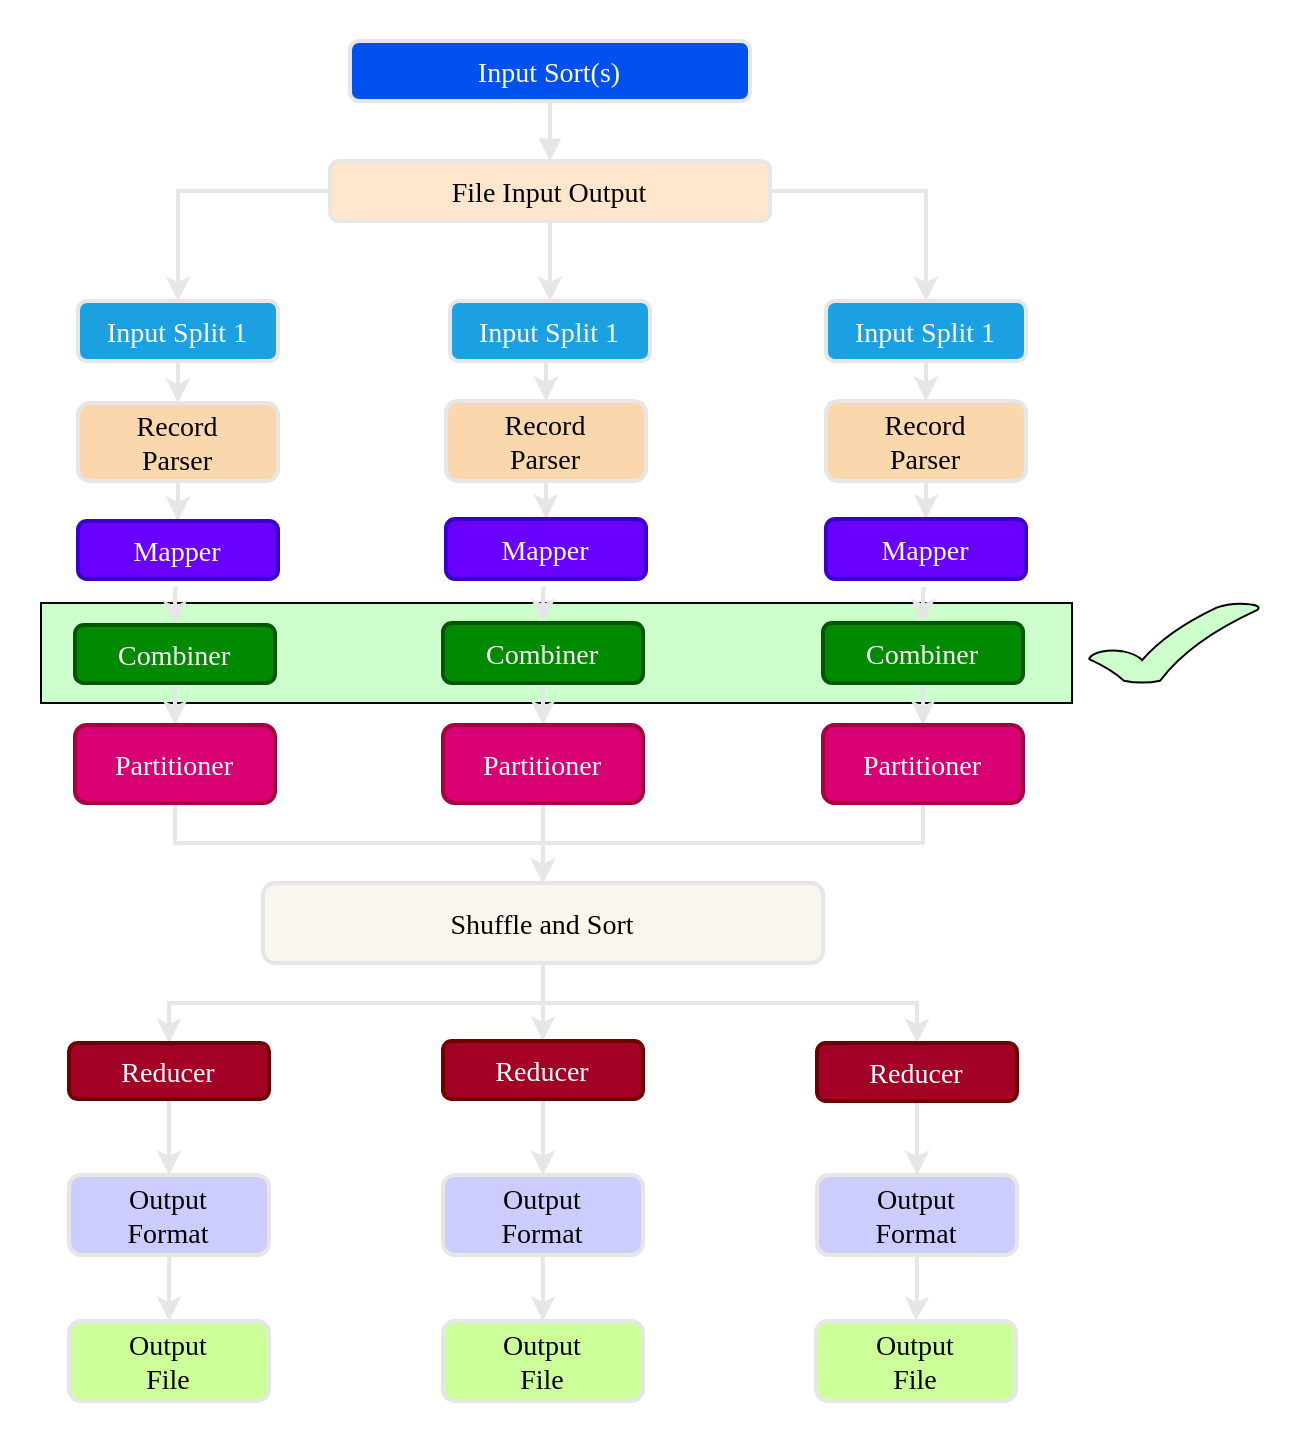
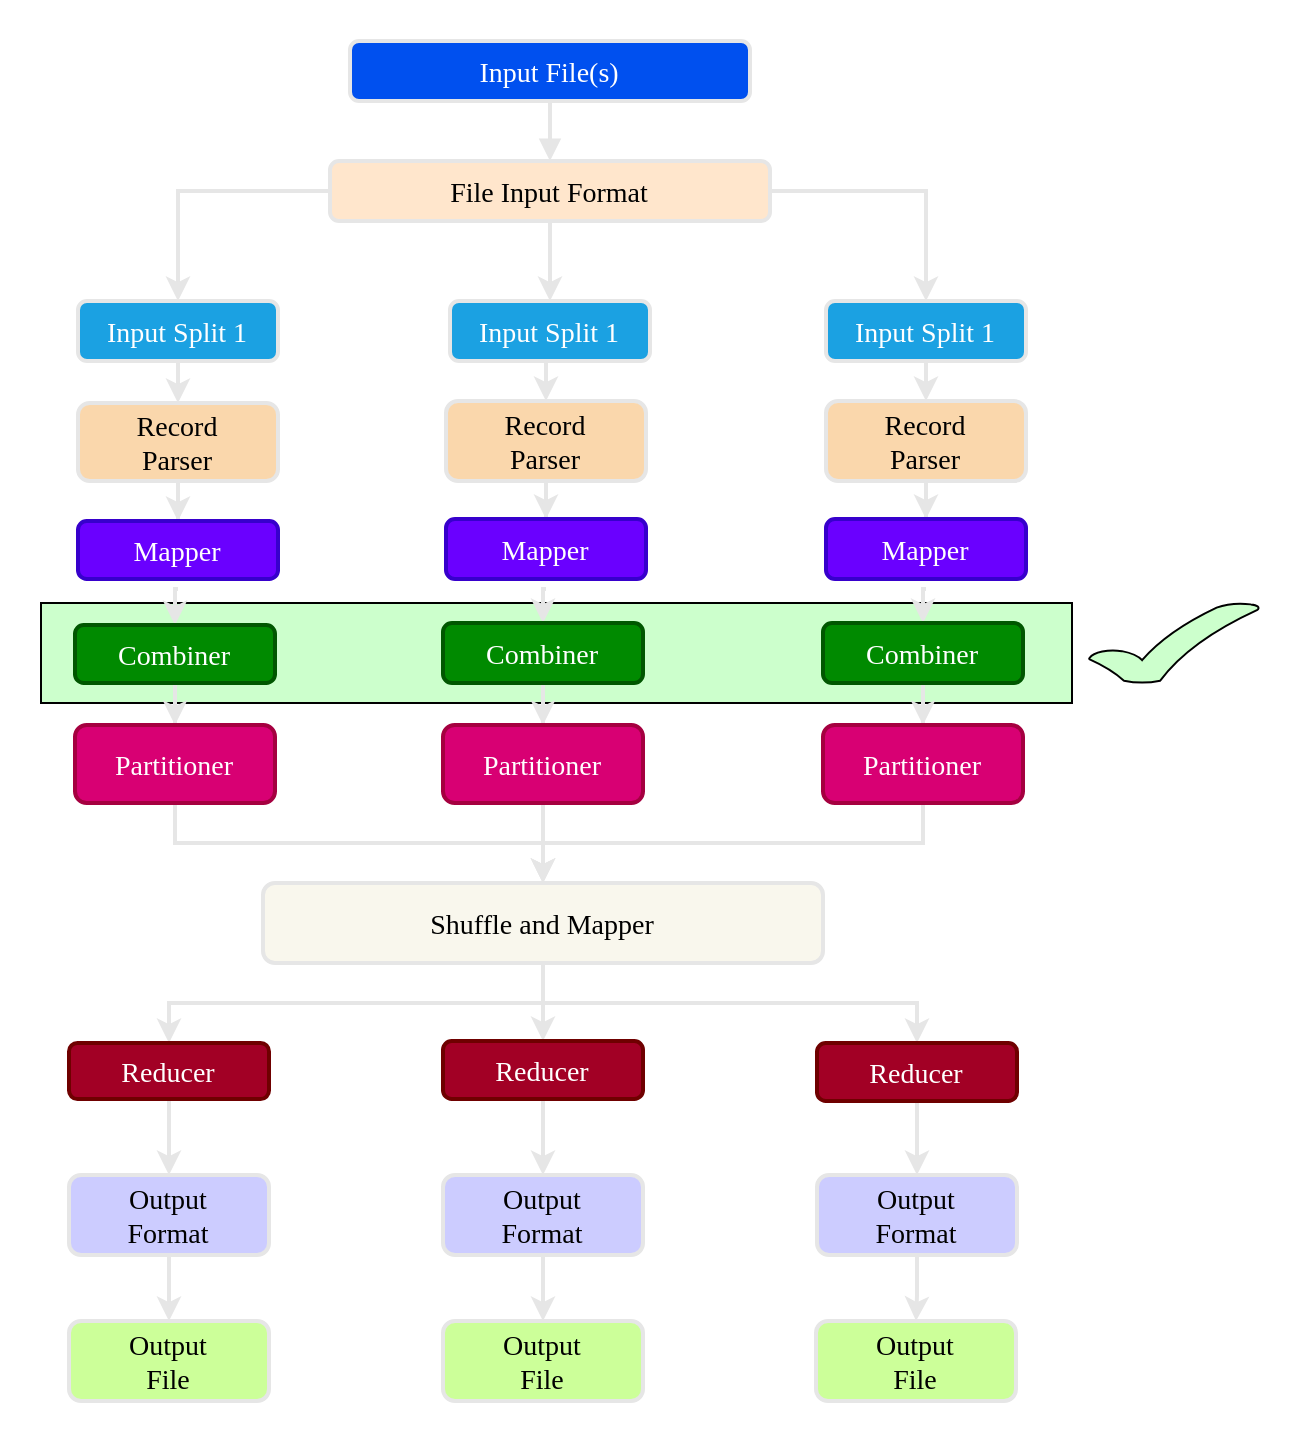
(549, 73) -> (549, 73)
(549, 193) -> (549, 193)
(542, 925) -> (542, 925)
